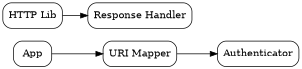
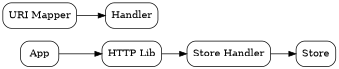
(140, 16) -> (229, 54)
(74, 54) -> (77, 54)
(258, 54) -> (132, 16)
none -> (316, 54)
